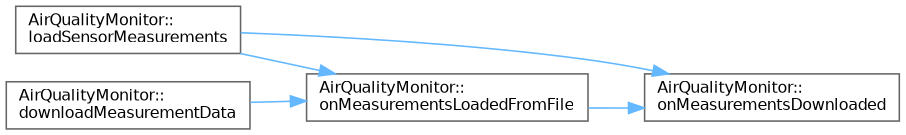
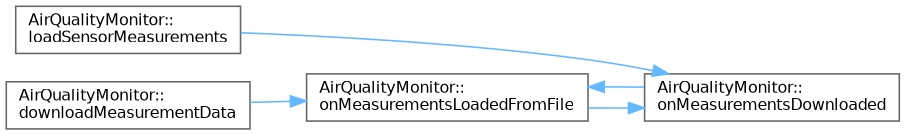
(280, 62) -> (624, 87)
